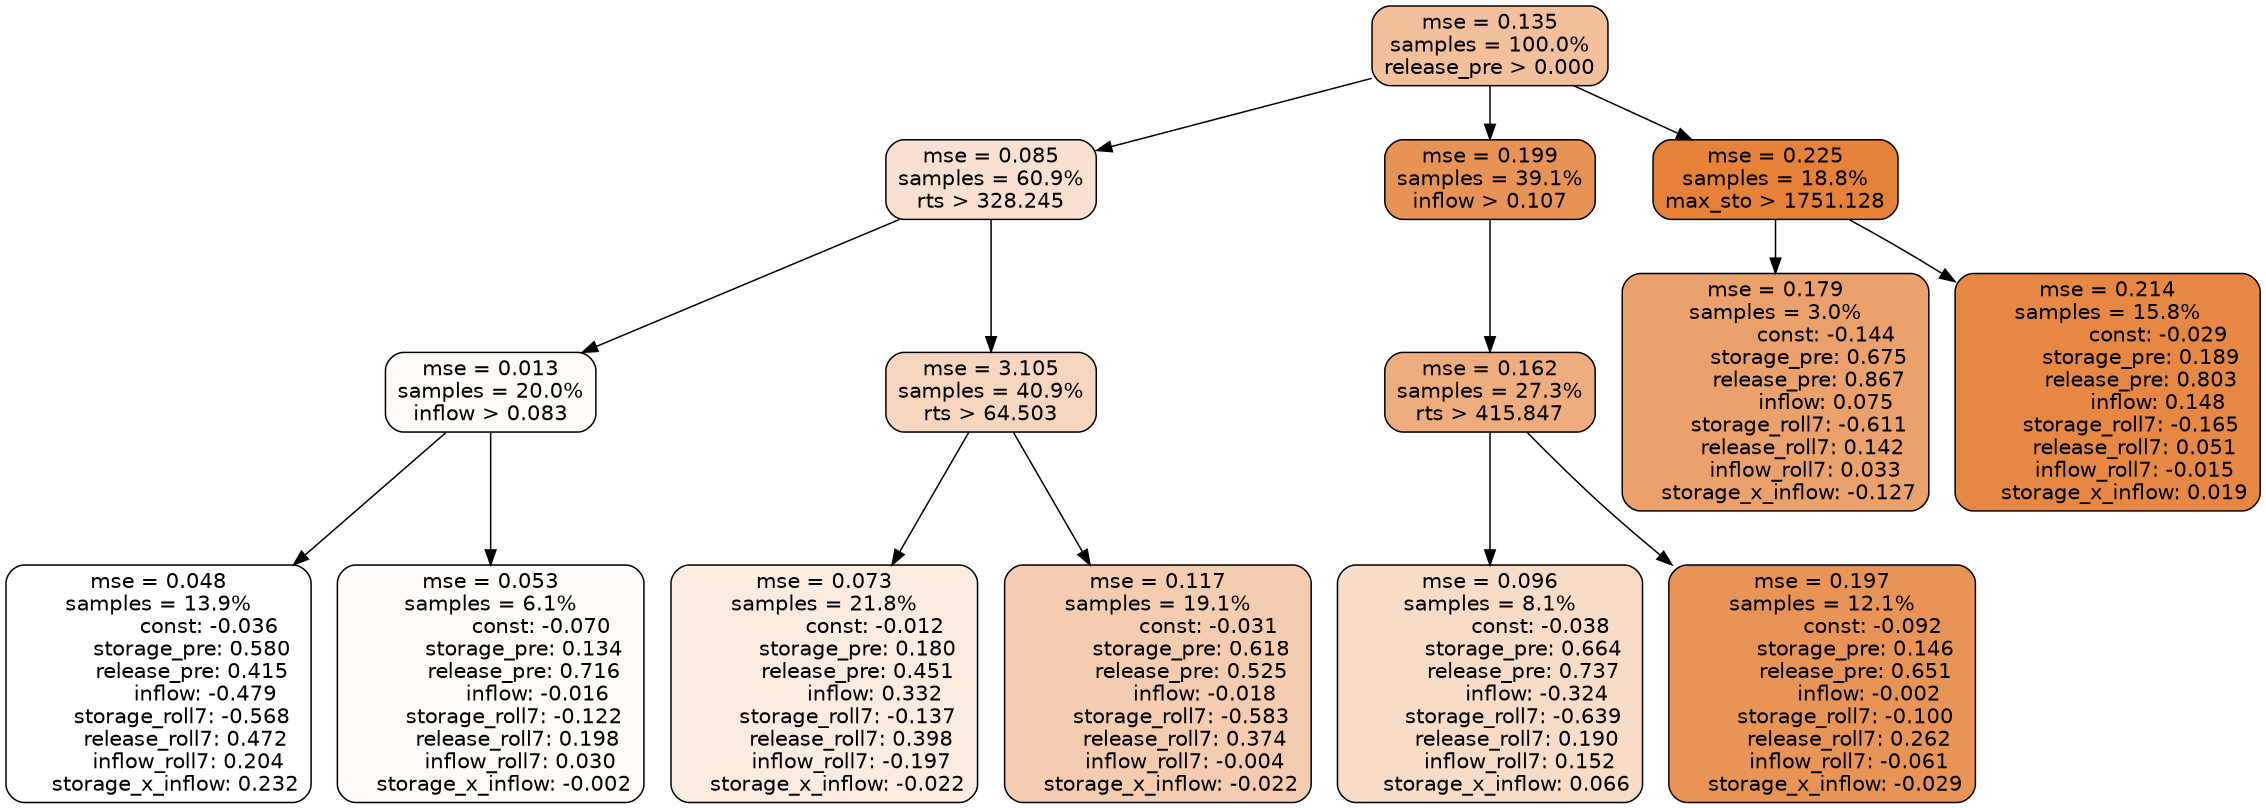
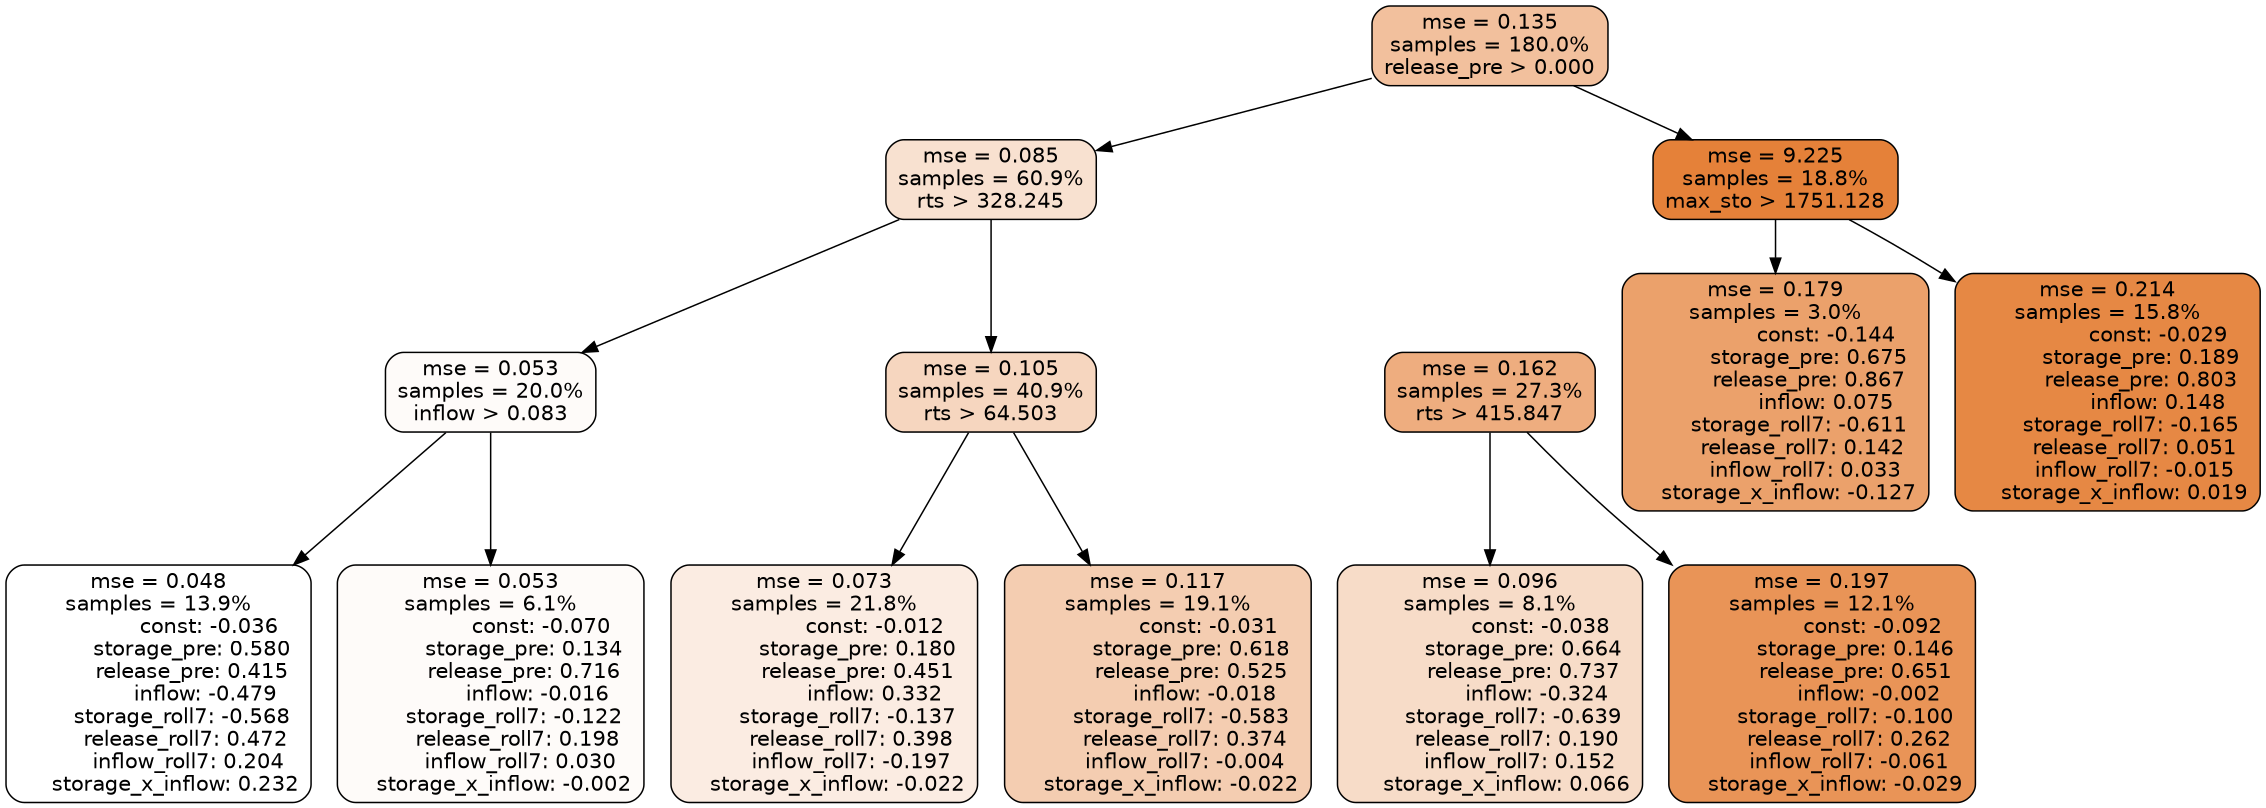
(1490, 46) -> (1490, 46)
(1490, 180) -> none
(1776, 180) -> (1776, 180)
(491, 392) -> (491, 392)
(991, 392) -> (991, 392)
